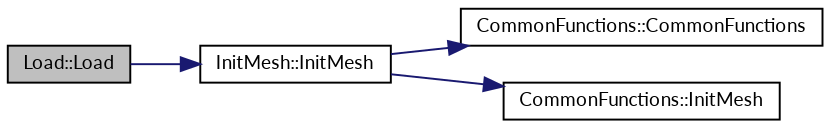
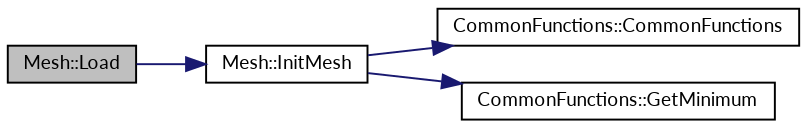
(69, 64) -> (72, 64)
(296, 64) -> (287, 64)
(642, 101) -> (618, 101)
